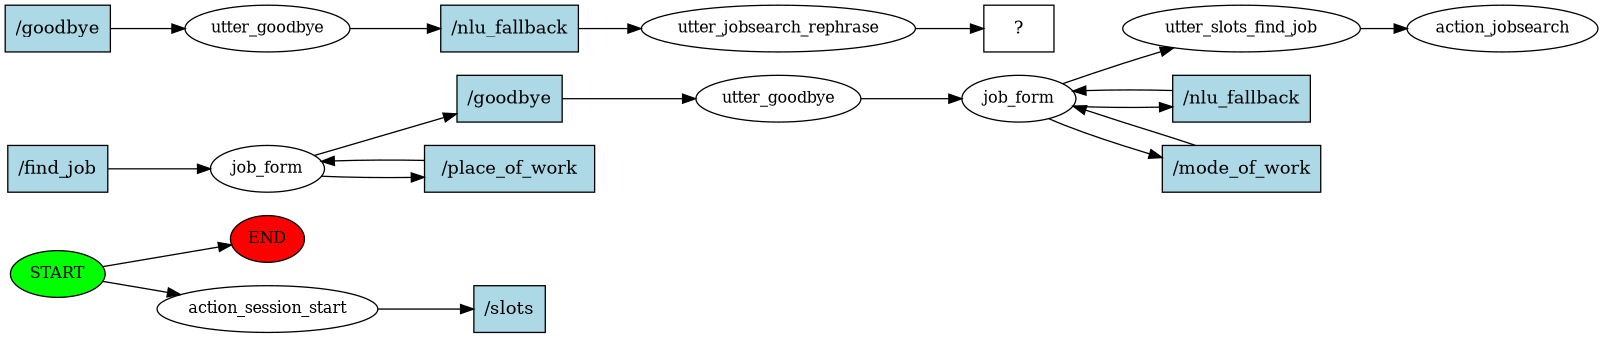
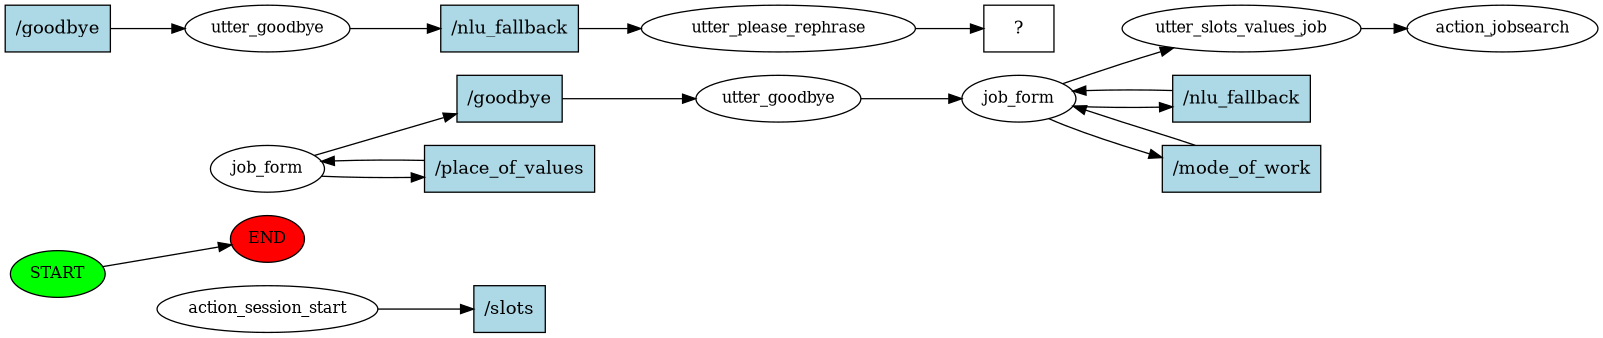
(778, 29) -> (778, 29)
(1242, 29) -> (1242, 29)
(58, 169) -> none
(510, 169) -> (510, 169)
(135, 287) -> none
